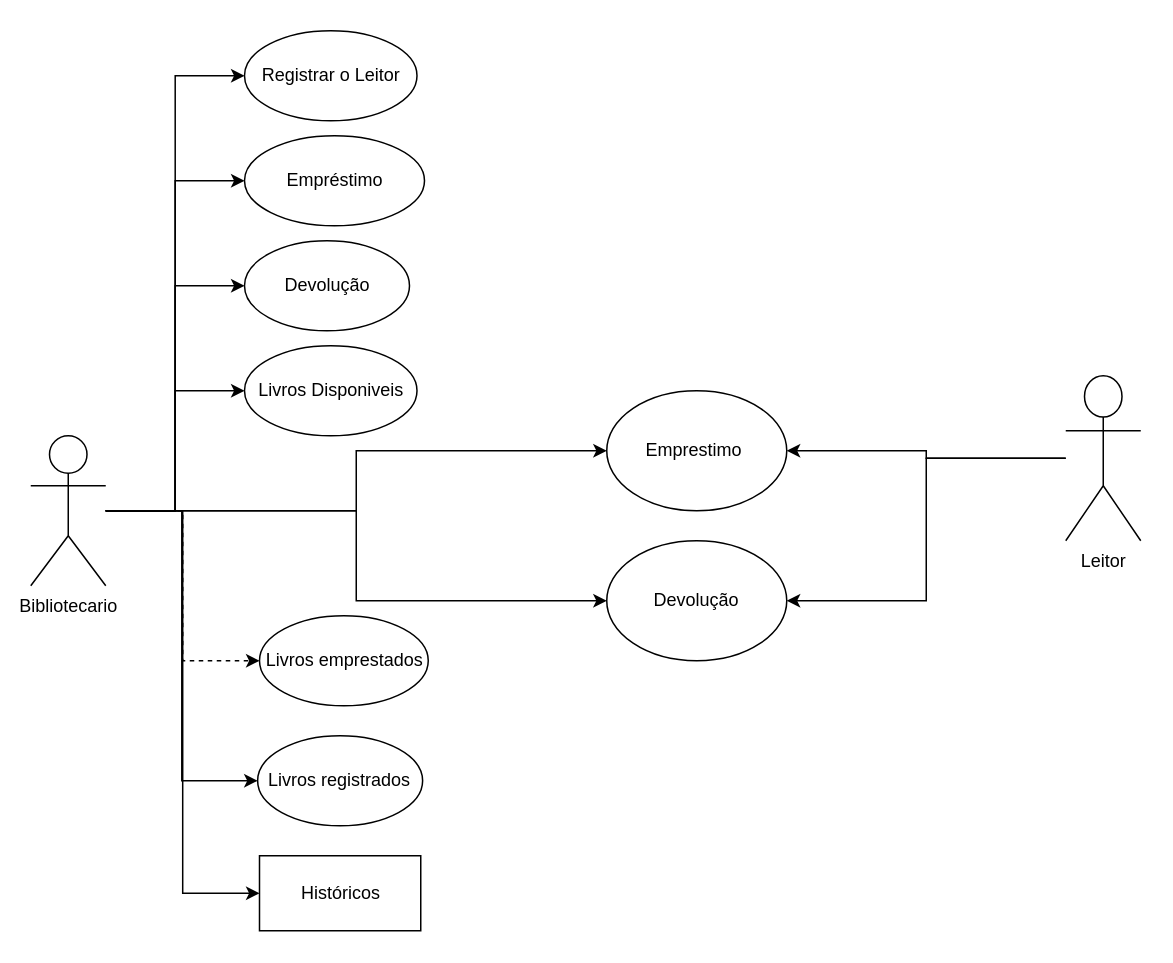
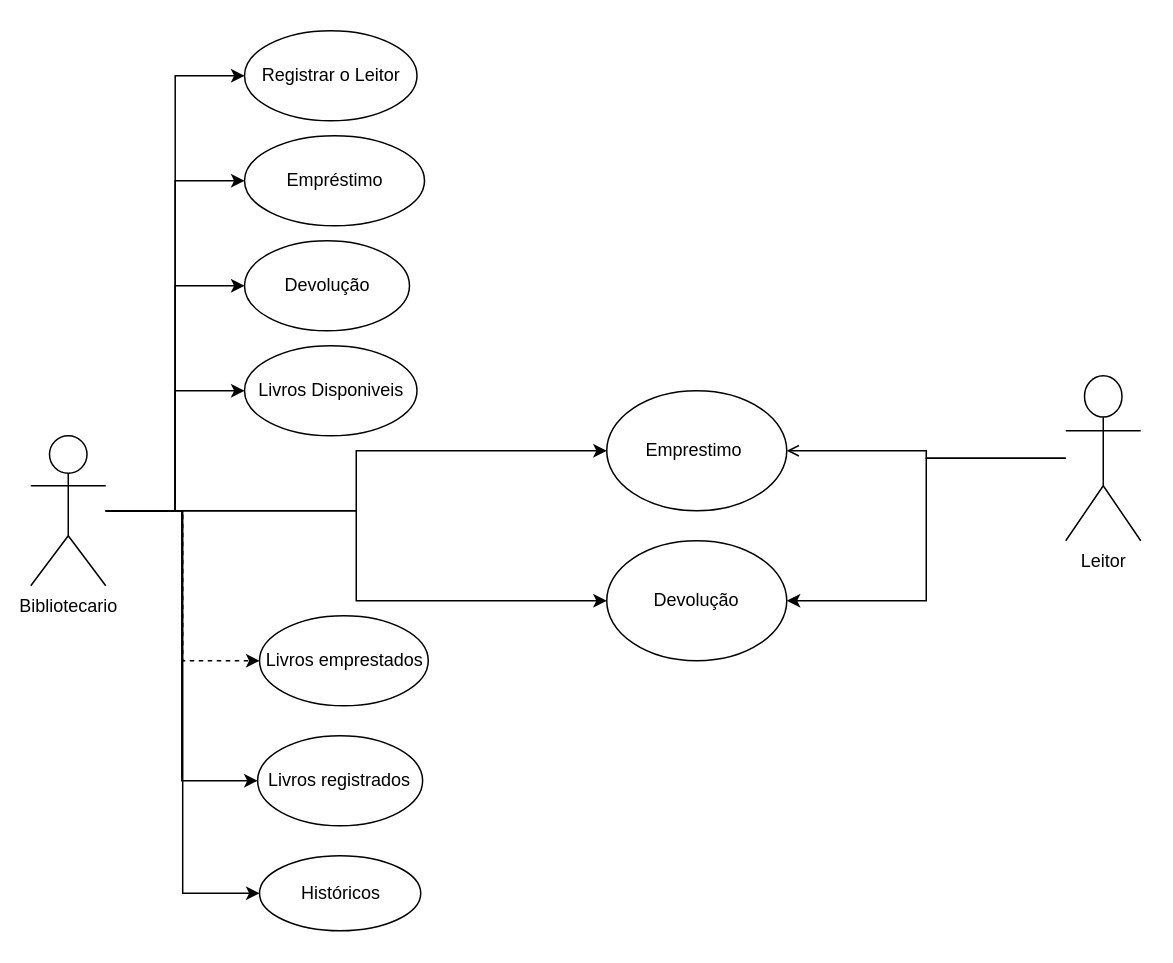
(798, 451) -> (795, 451)
(340, 893) -> (340, 893)
